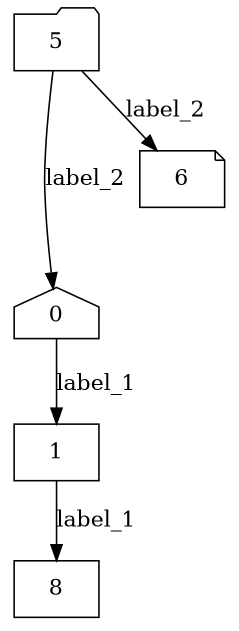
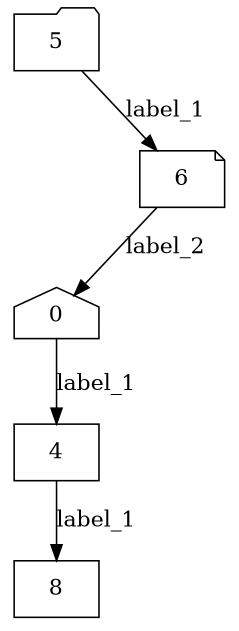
(166, 111) -> (166, 111)
(45, 172) -> (121, 246)
(57, 452) -> (57, 452)
